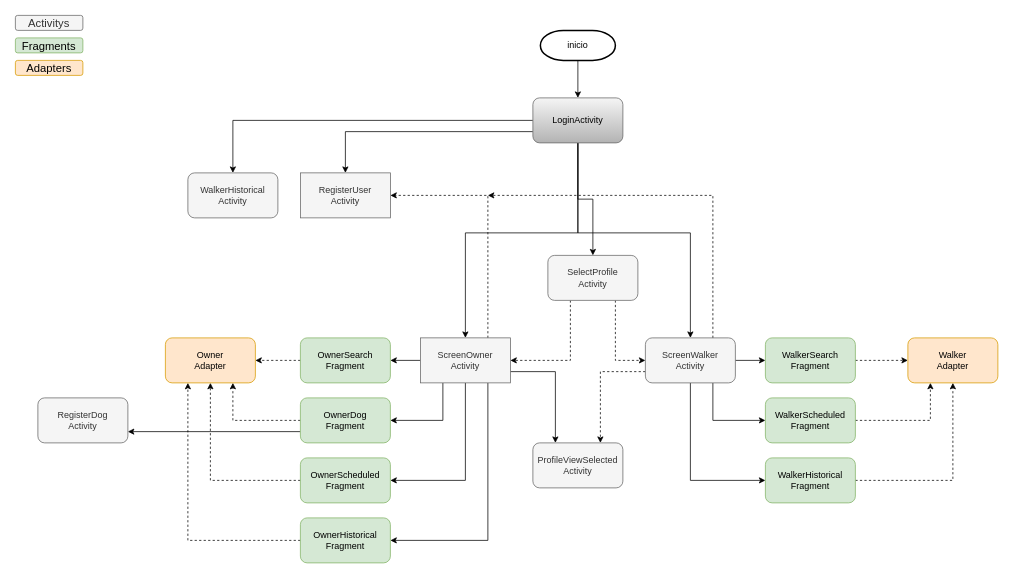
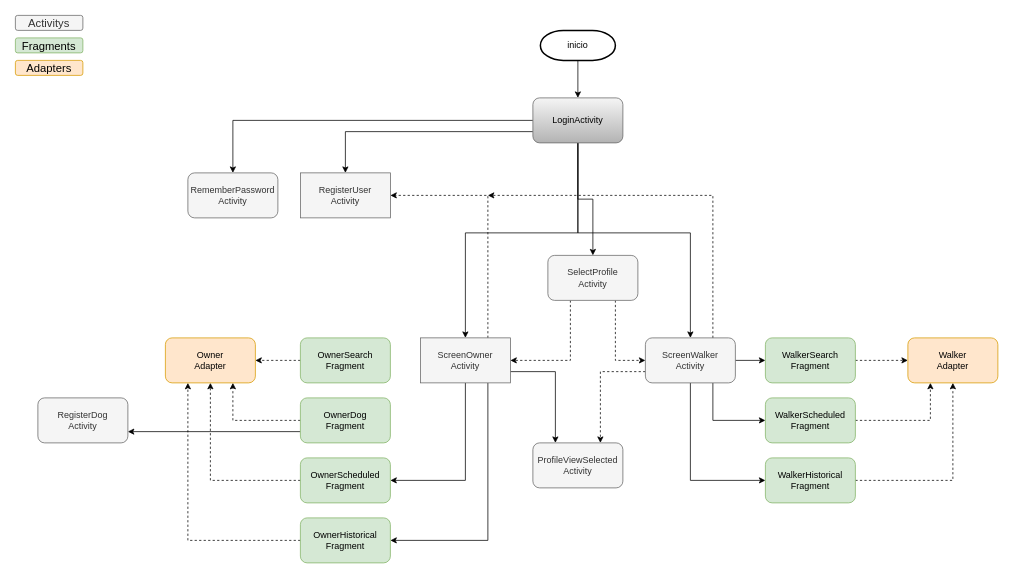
(233, 195) -> (233, 195)
(408, 360) -> none
(421, 420) -> none
